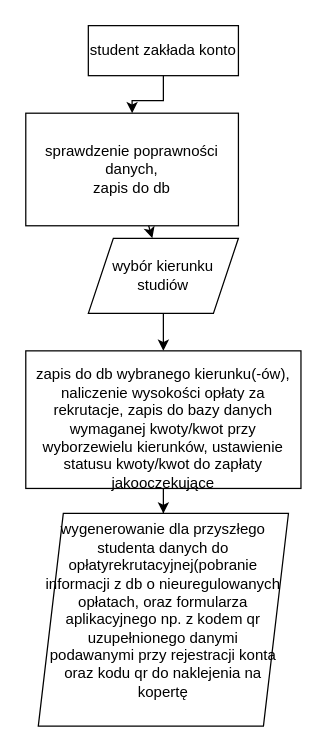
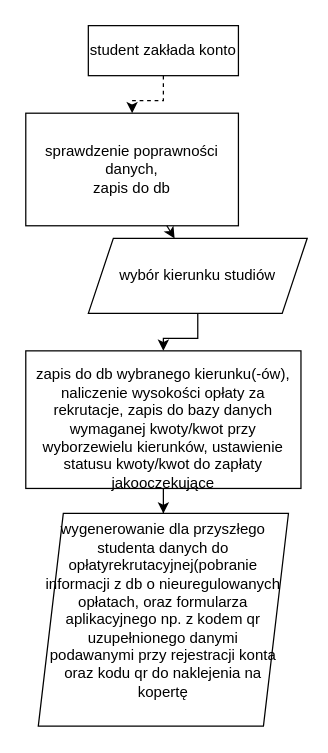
(157, 101) -> (157, 101)
(163, 276) -> (198, 276)
